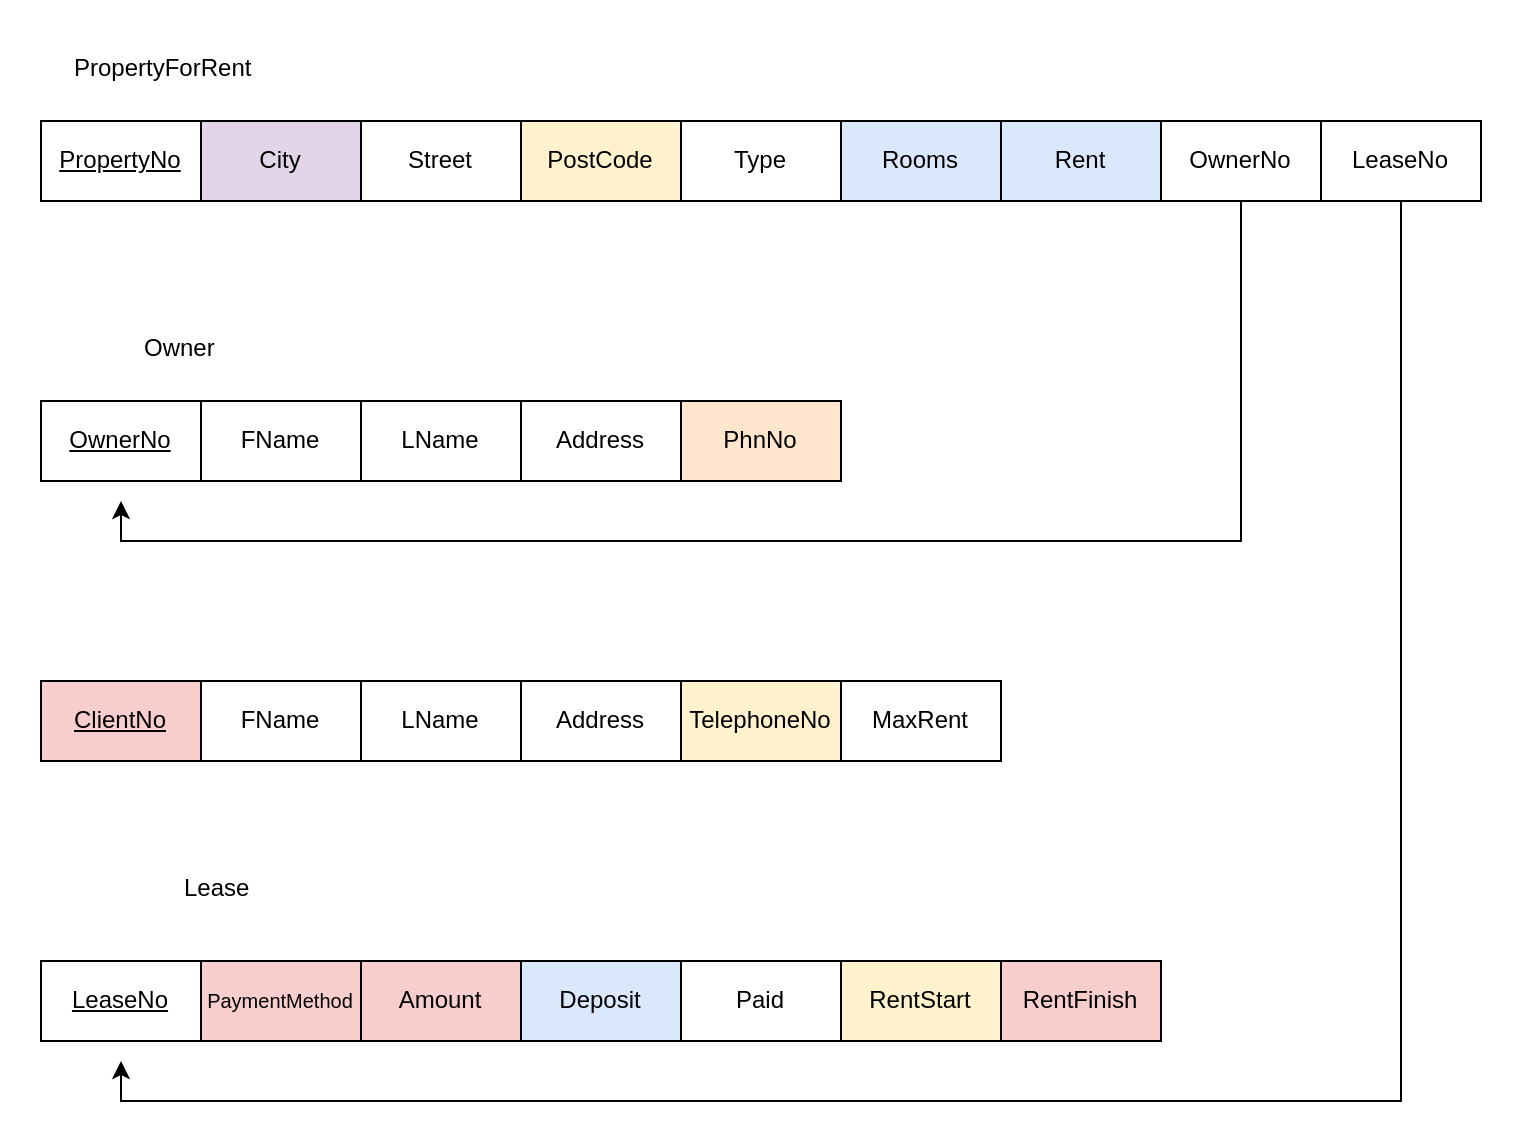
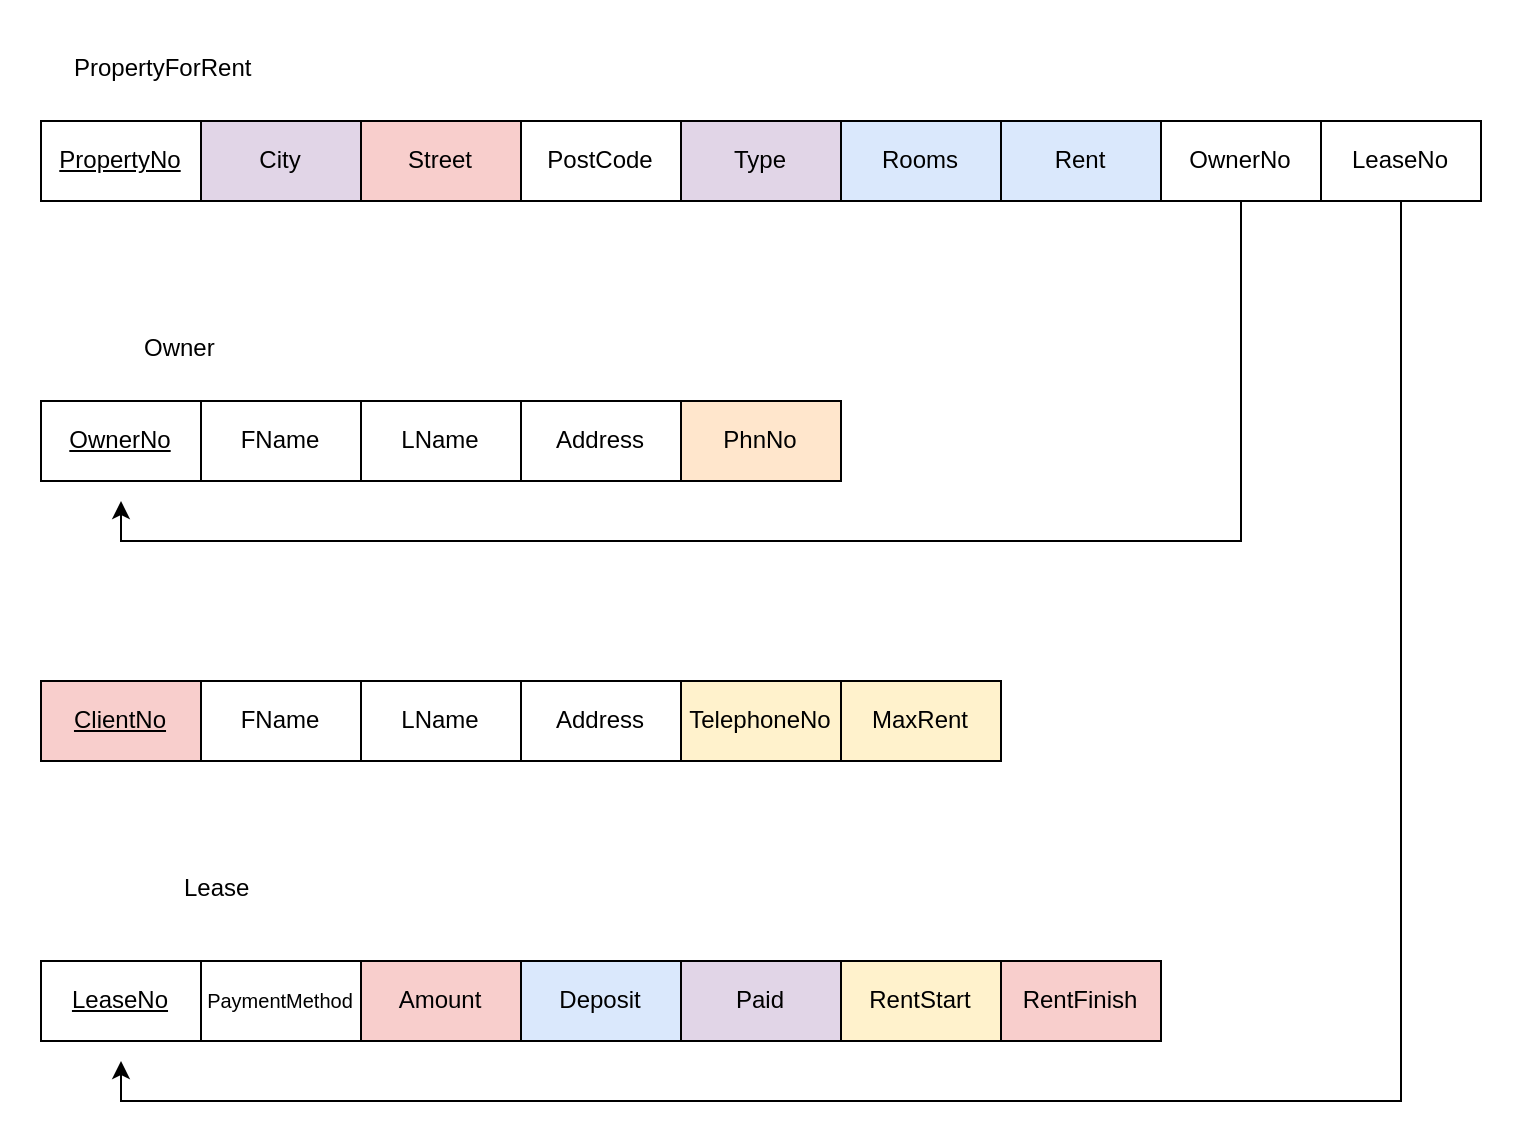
(441, 161) -> (441, 161)
(601, 161) -> (601, 161)
(761, 161) -> (761, 161)
(921, 721) -> (921, 721)
(281, 1001) -> (281, 1001)
(761, 1001) -> (761, 1001)
